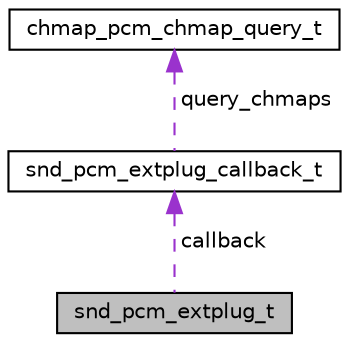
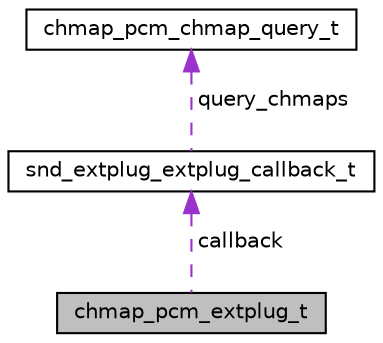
(175, 171) -> (191, 171)
(175, 313) -> (191, 313)
